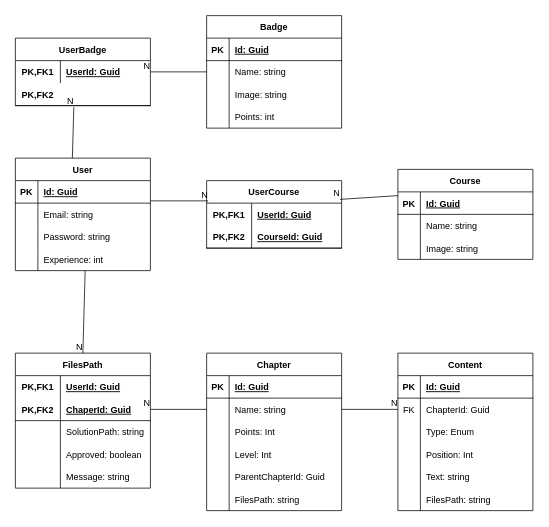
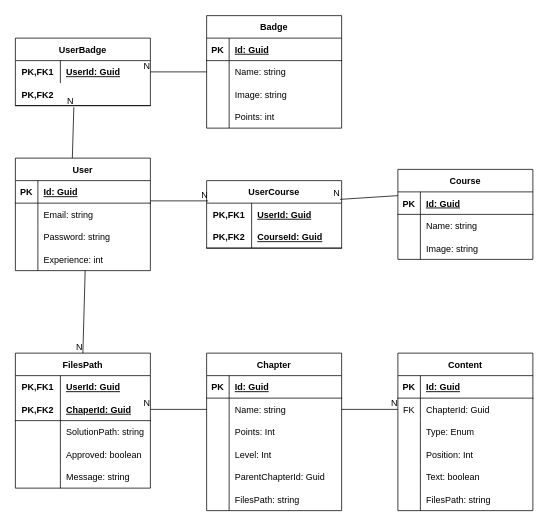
(453, 477) -> (455, 477)
